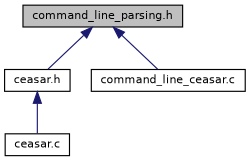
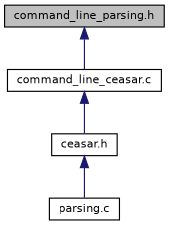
(66, 52) -> (84, 119)
(37, 145) -> (84, 209)
